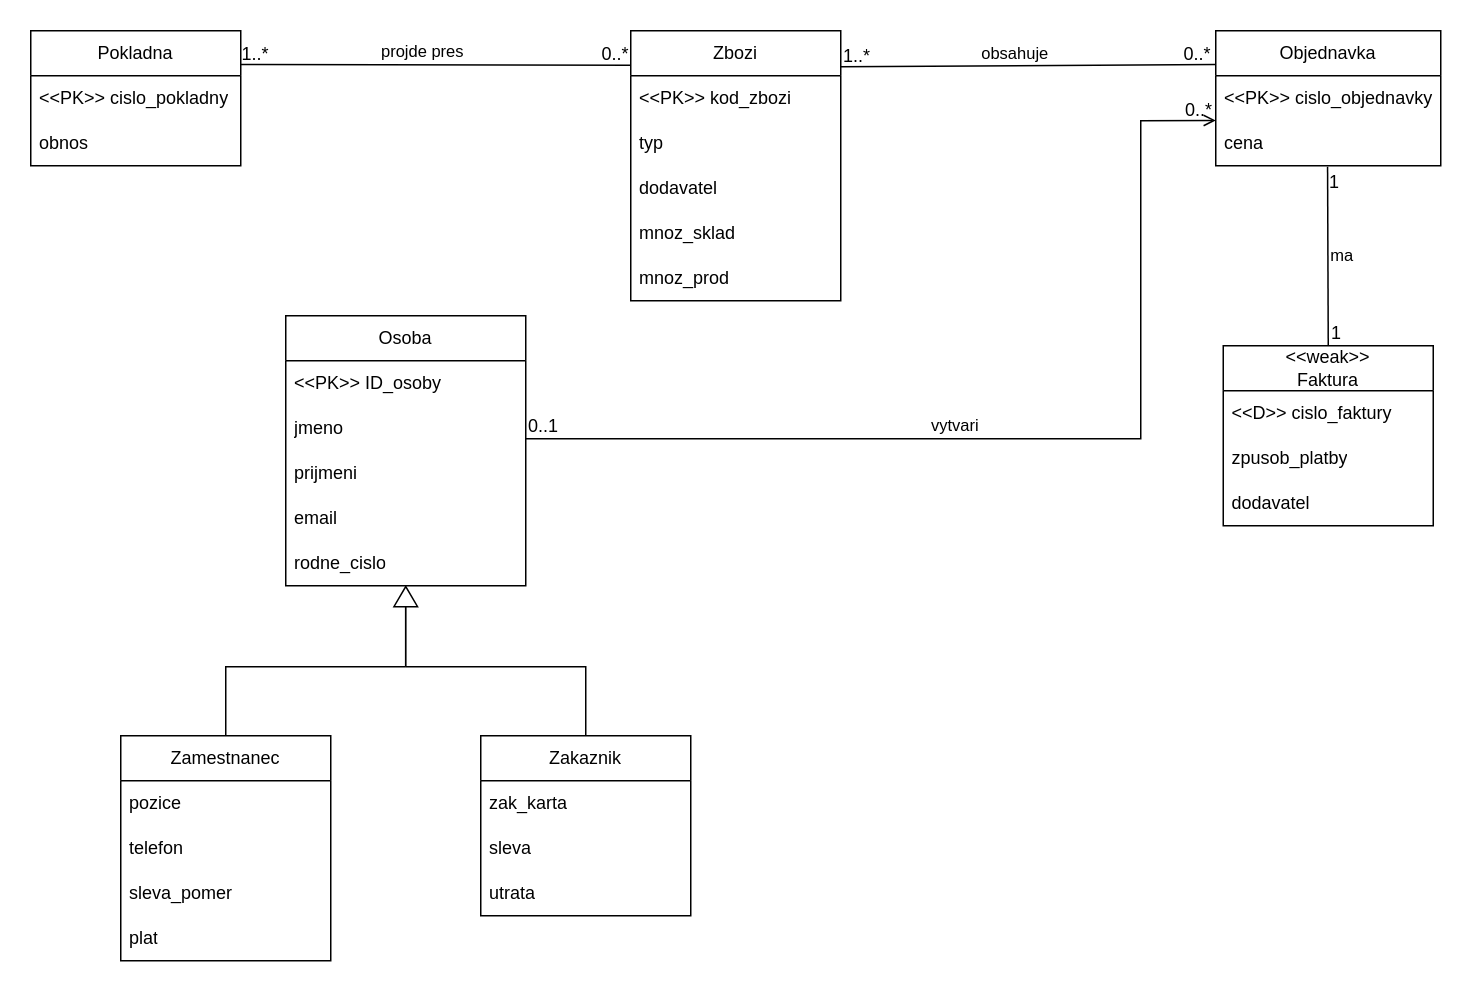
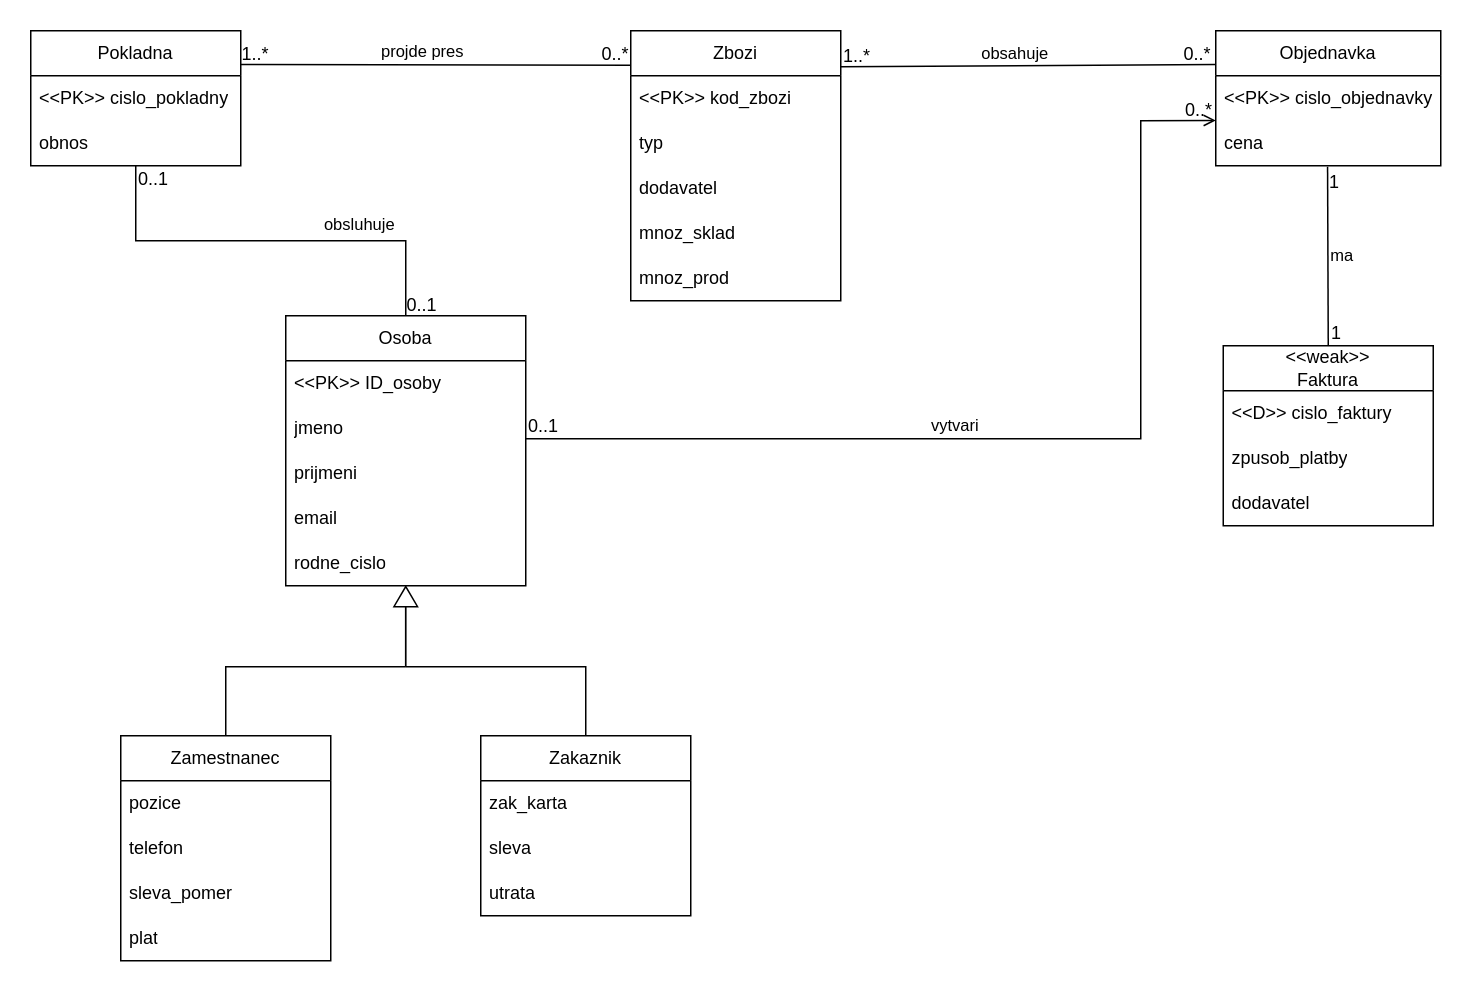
none -> (272, 241)
